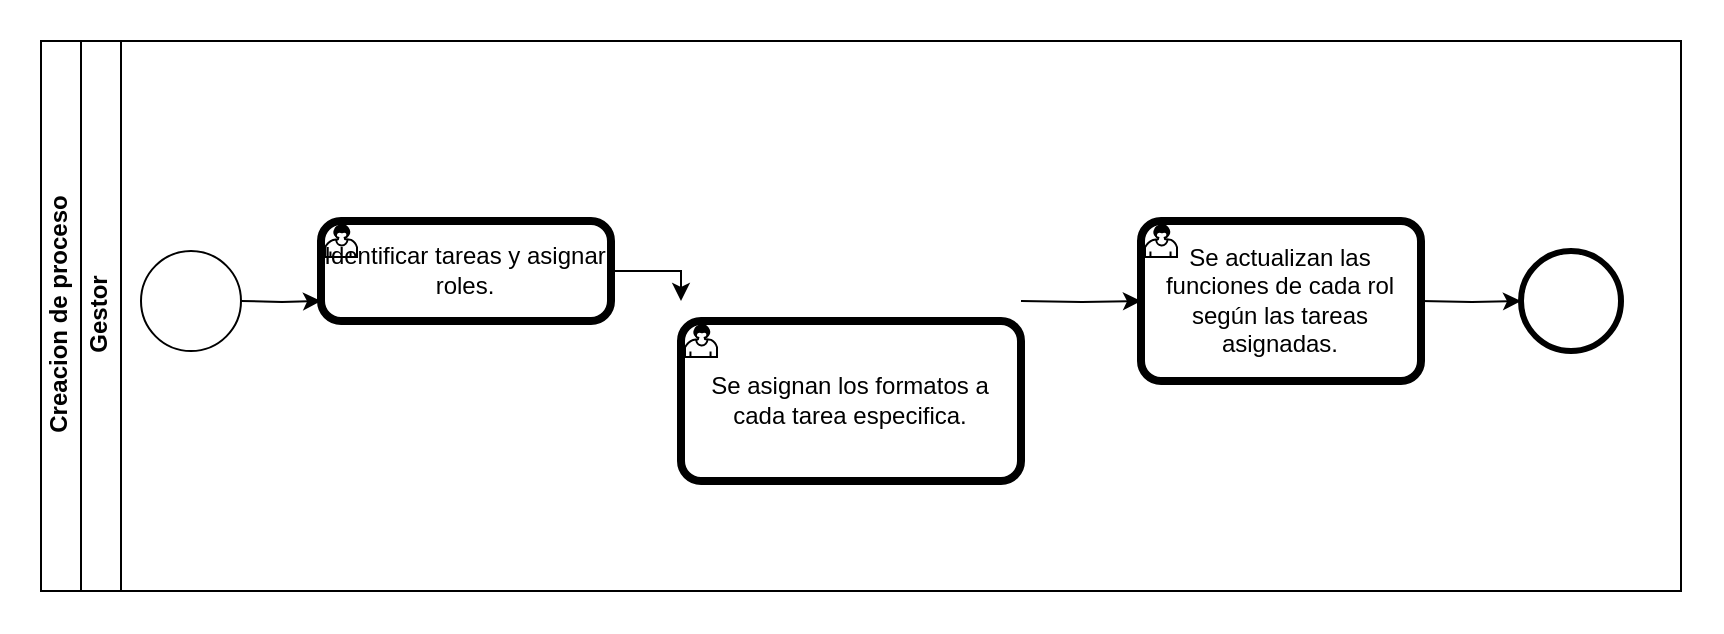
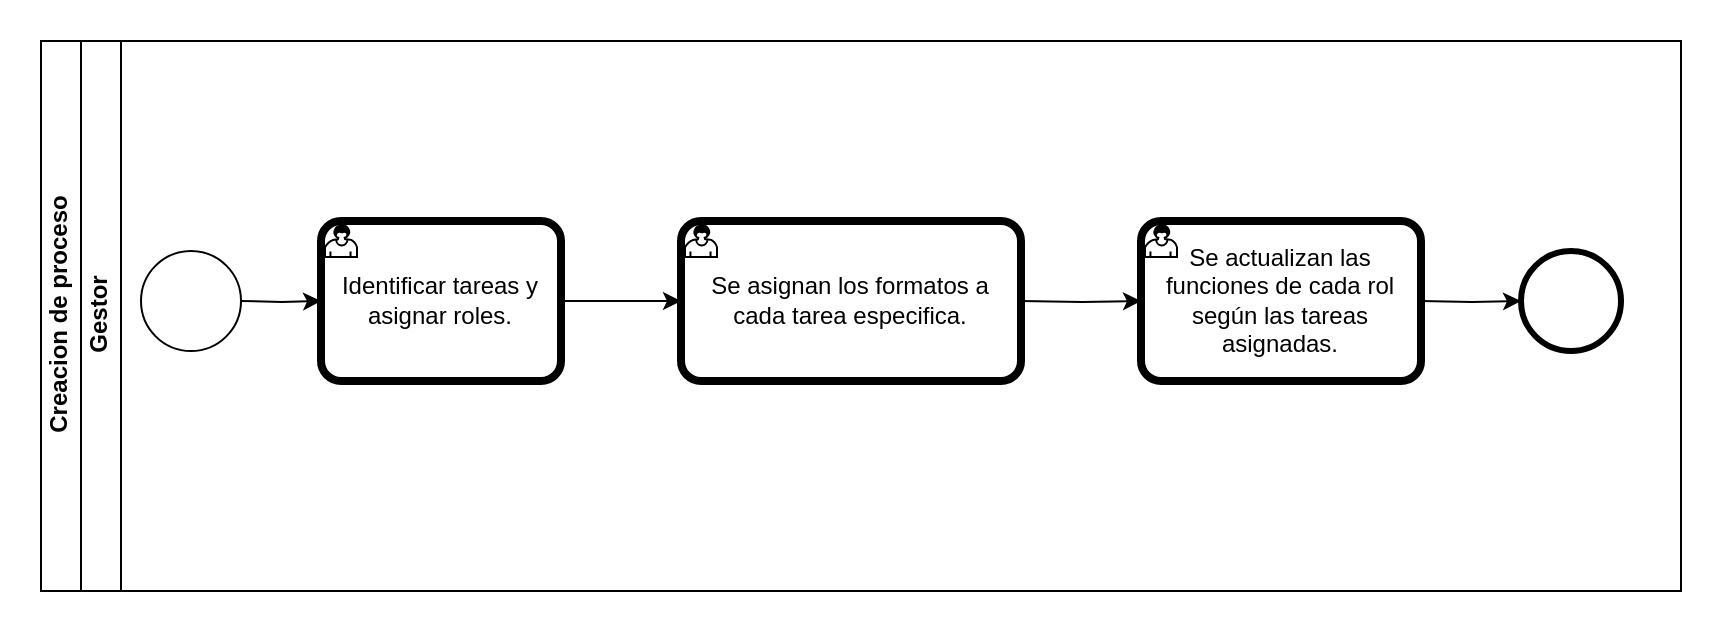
(466, 271) -> (441, 301)
(851, 401) -> (851, 301)
